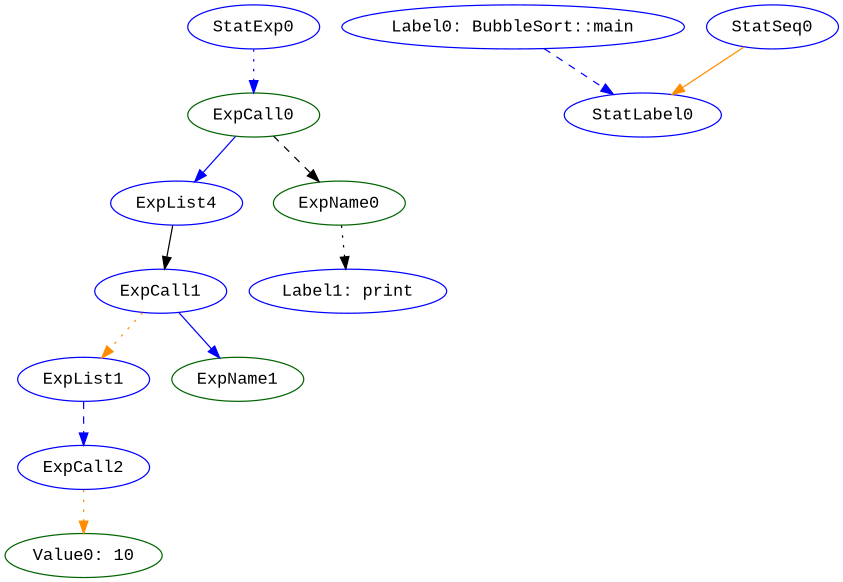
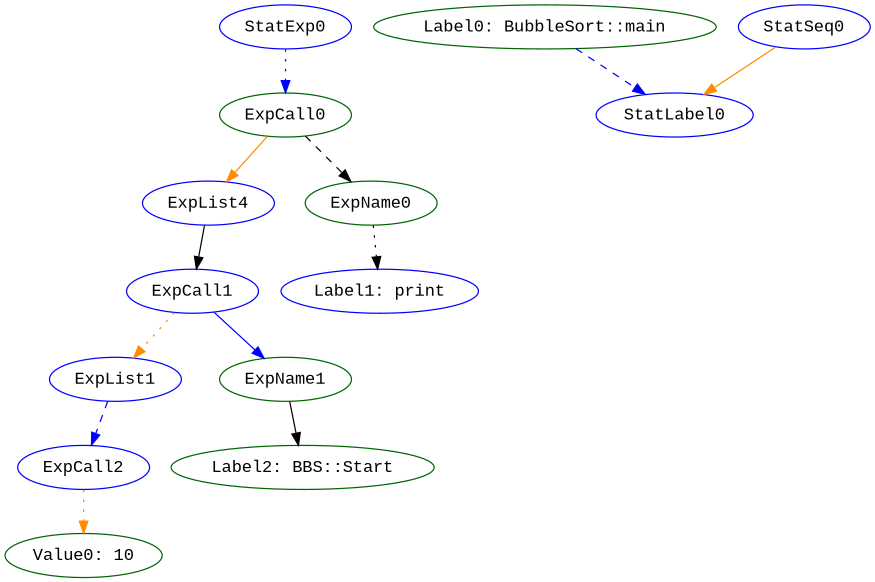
(513, 27) -> (545, 27)
(219, 155) -> (251, 155)
none -> (303, 467)
